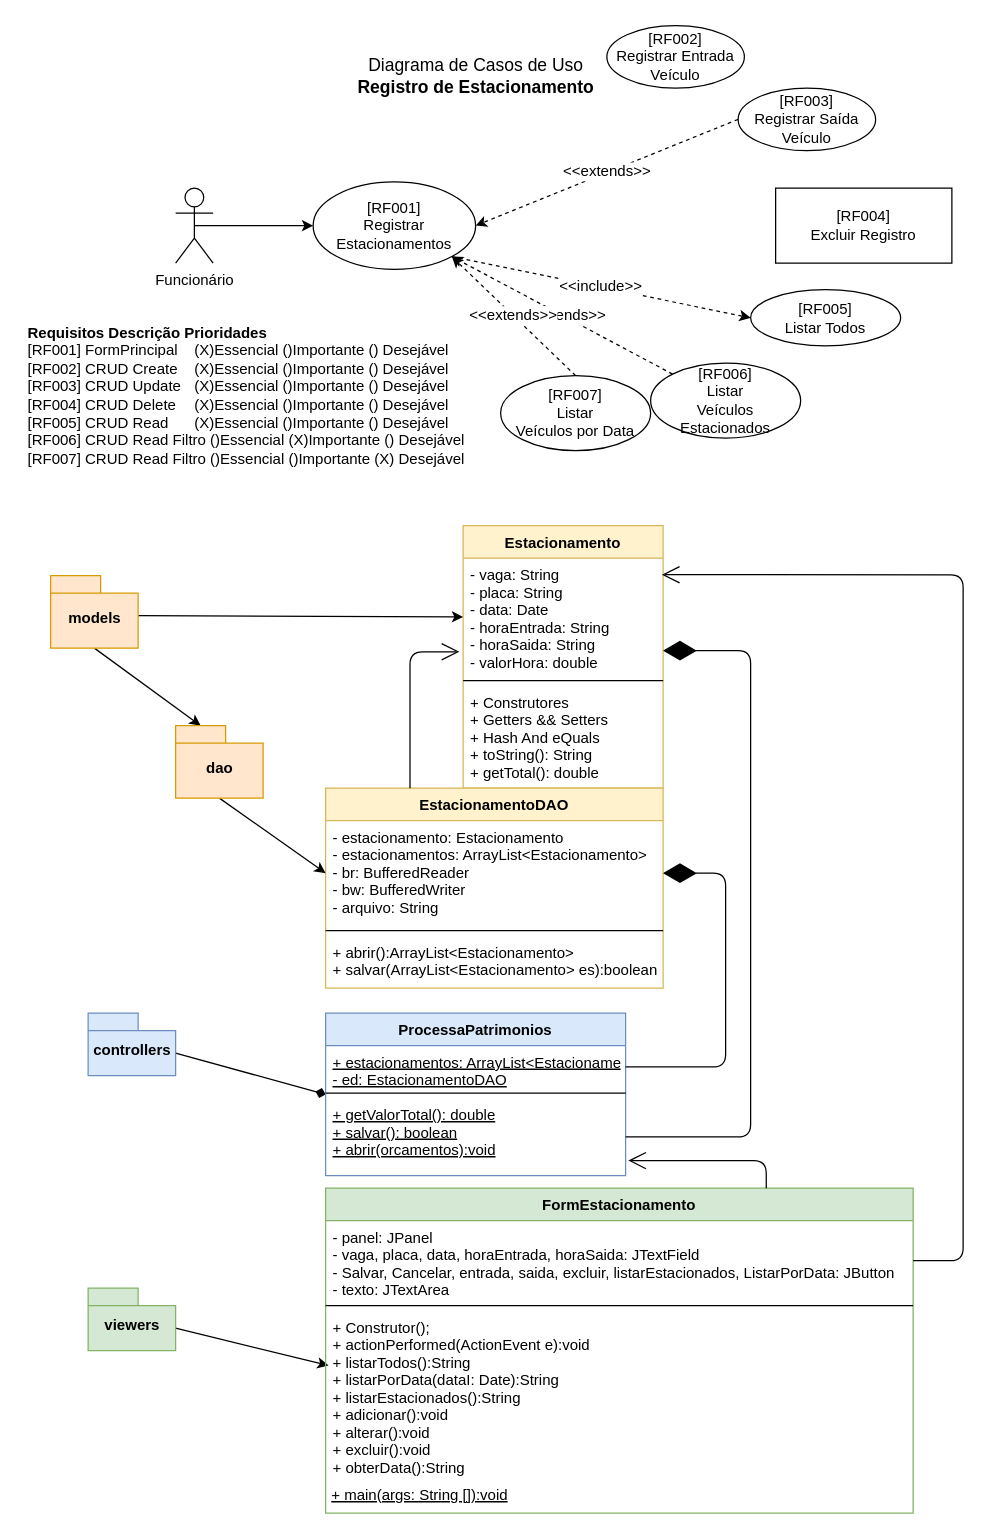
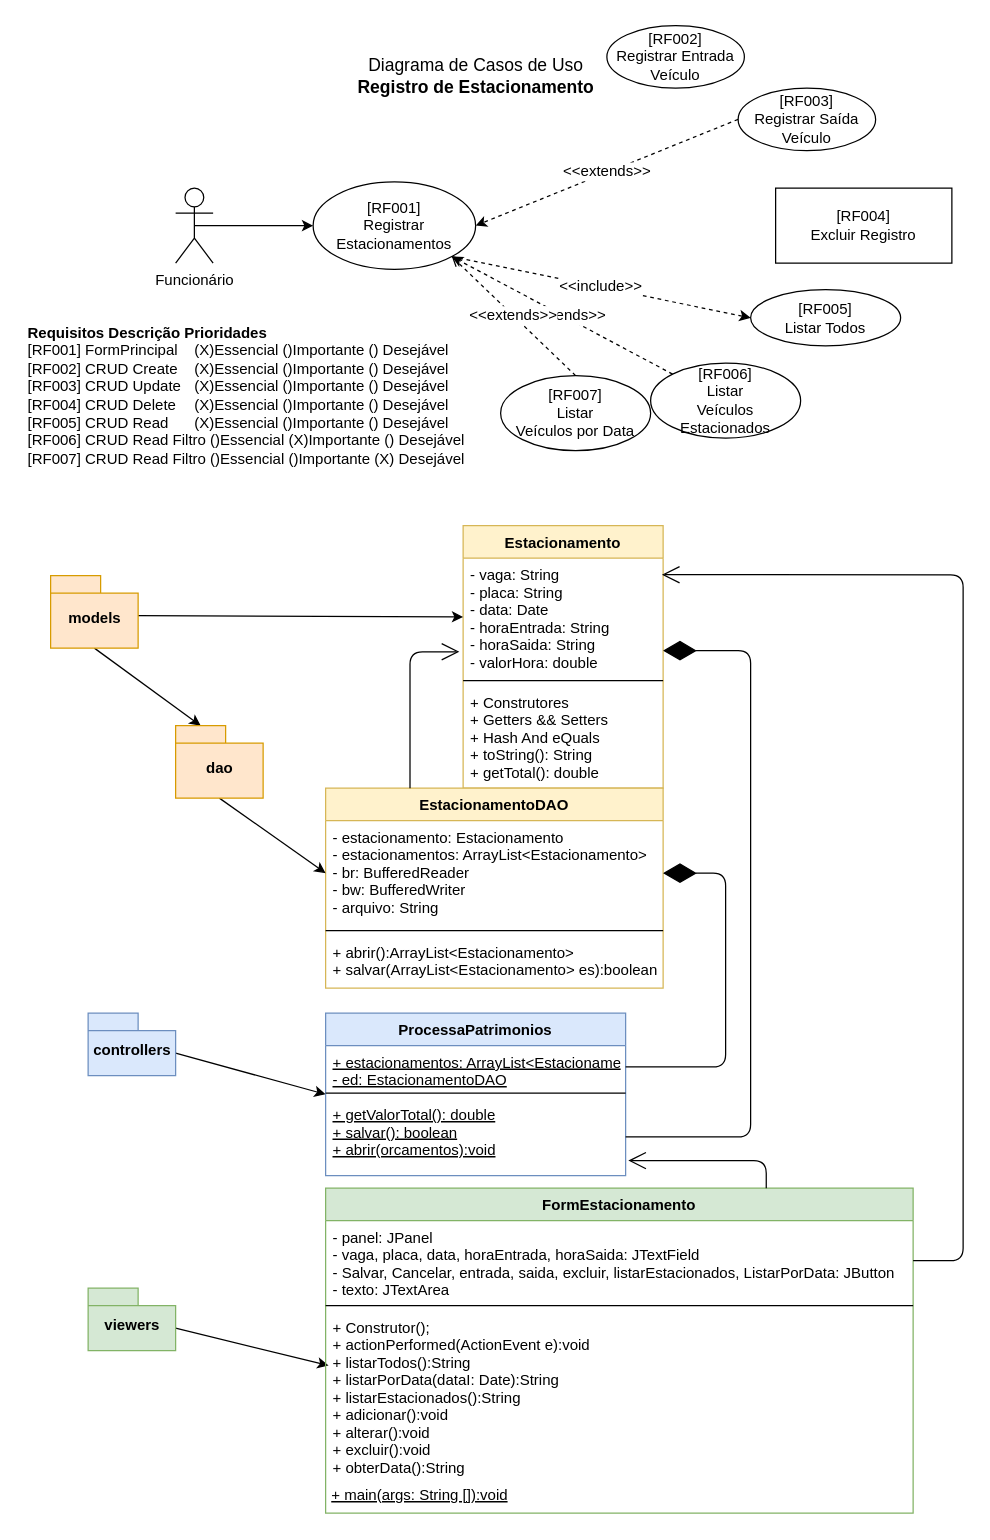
(458, 263) -> (457, 262)
(315, 1092) -> (316, 1092)
